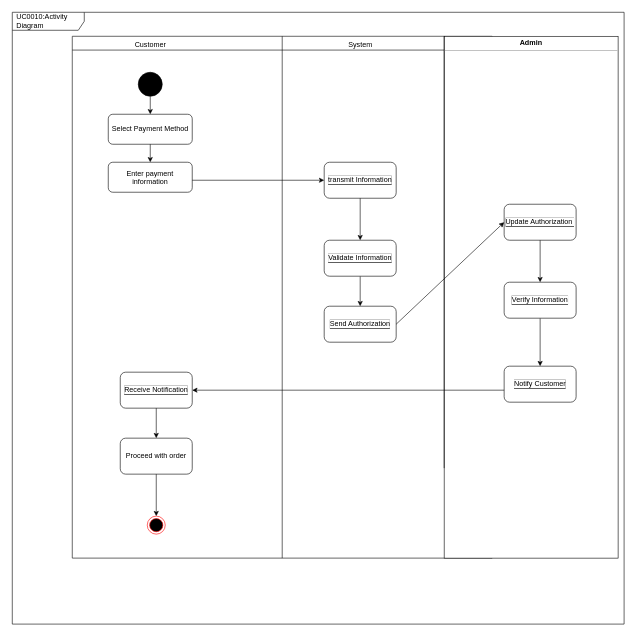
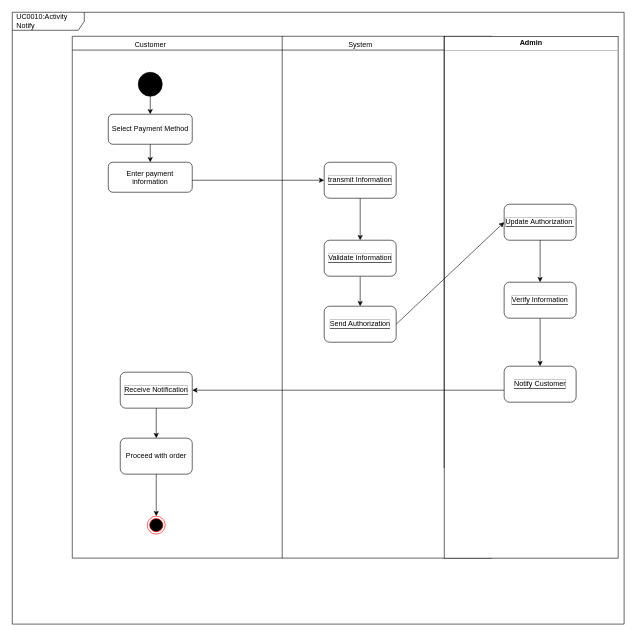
(50, 21) -> (50, 21)
